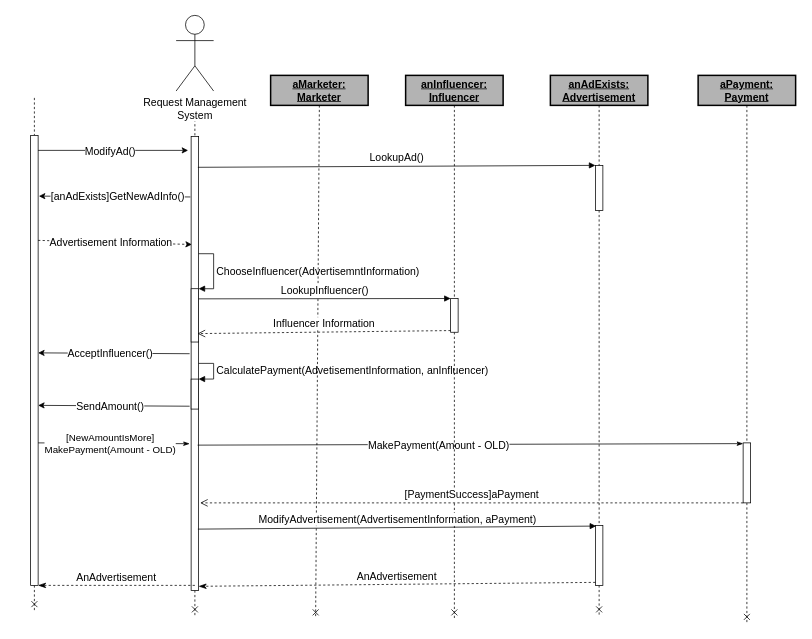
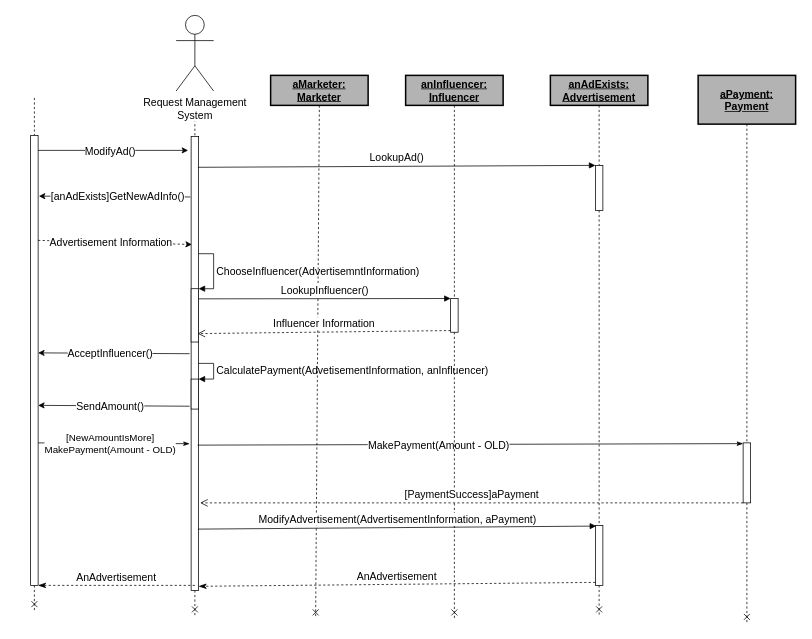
(747, 90) -> (747, 100)
